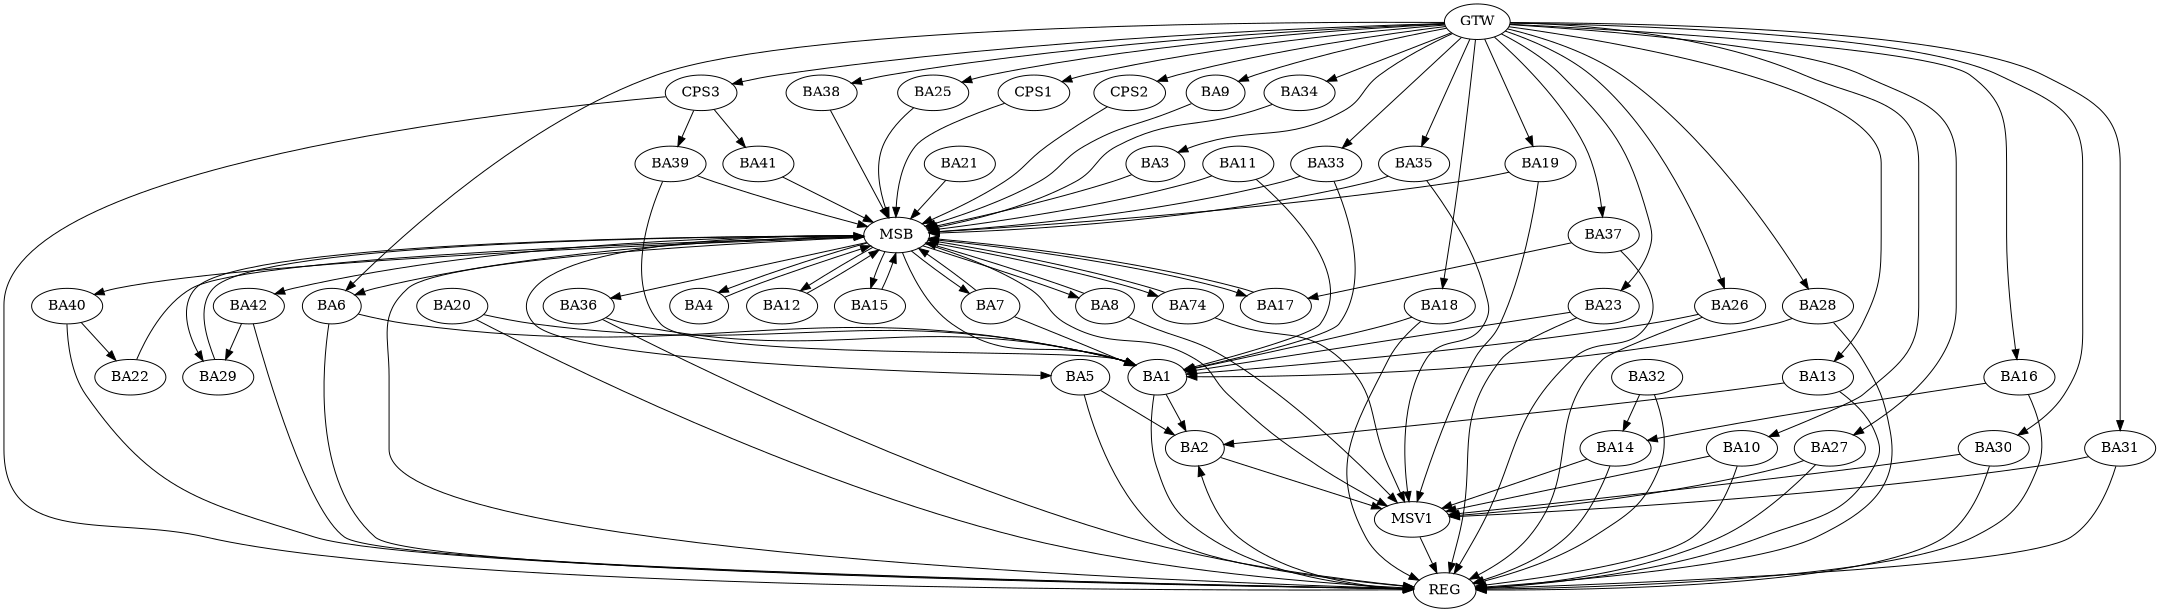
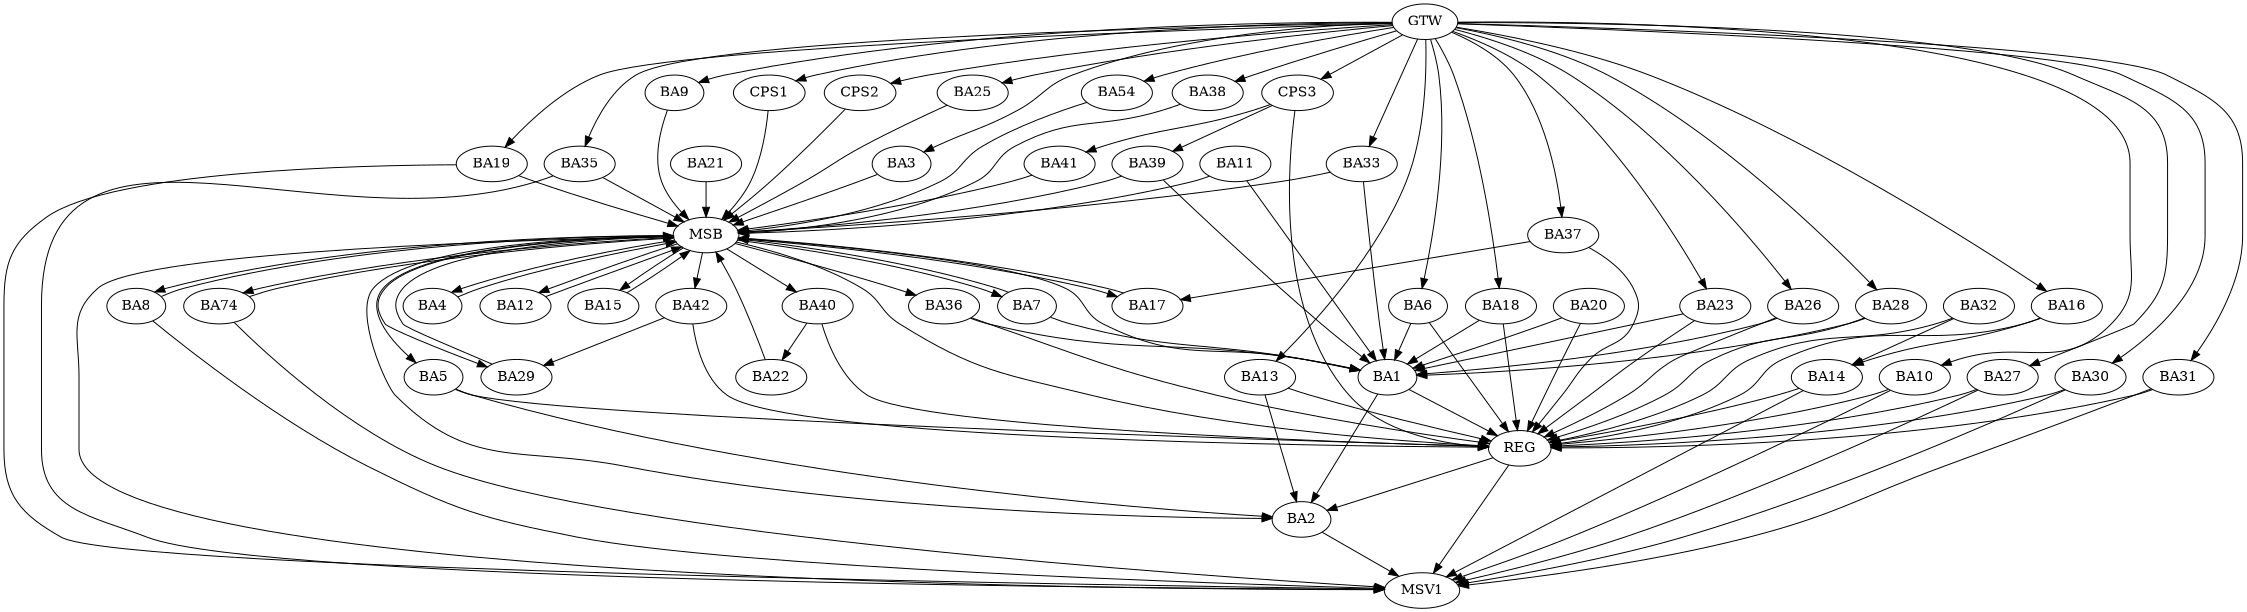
(1300, 93) -> (1117, 93)
(613, 251) -> (610, 464)
(1426, 550) -> (1474, 515)
